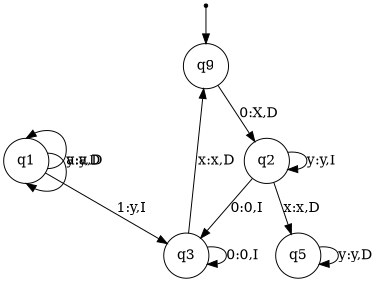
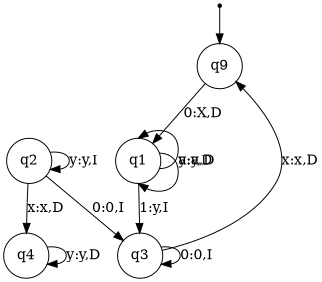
(234, 109) -> (182, 110)
(298, 256) -> (26, 256)
